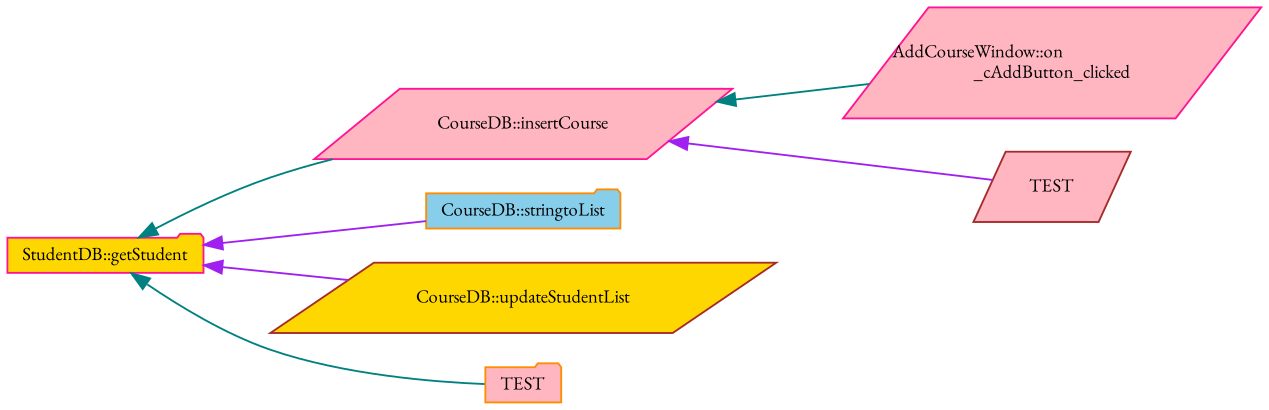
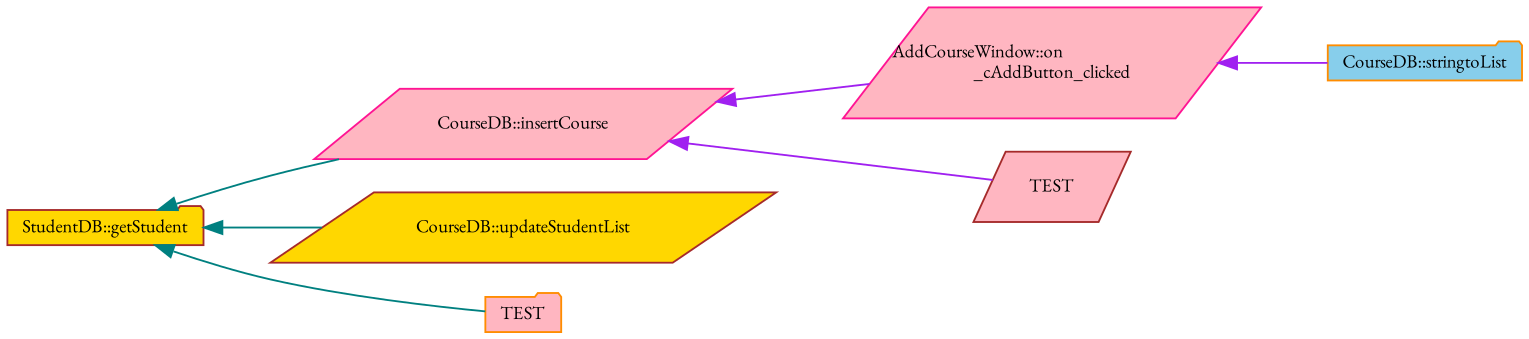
(803, 92) -> (803, 92)
(324, 232) -> (1283, 63)
(105, 255) -> (105, 228)
(285, 274) -> (272, 228)
